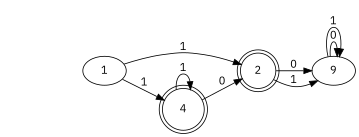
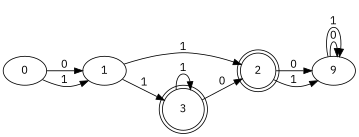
none -> (25, 71)
(183, 109) -> (183, 109)
